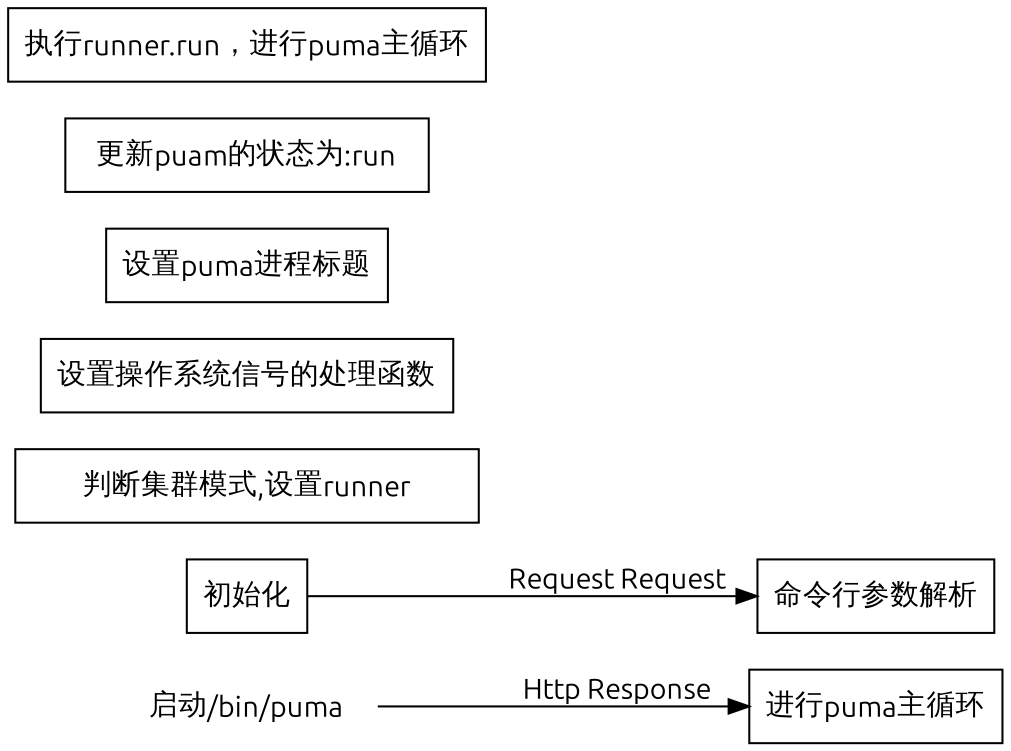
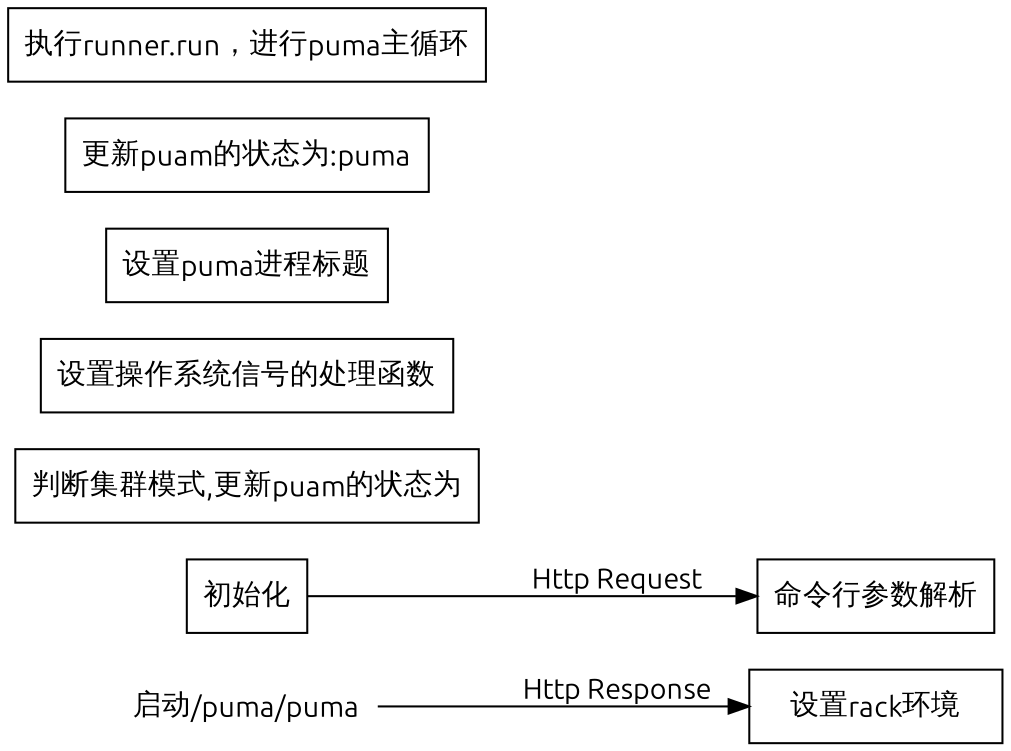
(247, 155) -> (247, 155)
(247, 486) -> (247, 486)
(618, 581) -> (618, 581)
(247, 706) -> (247, 706)
(876, 706) -> (876, 706)
